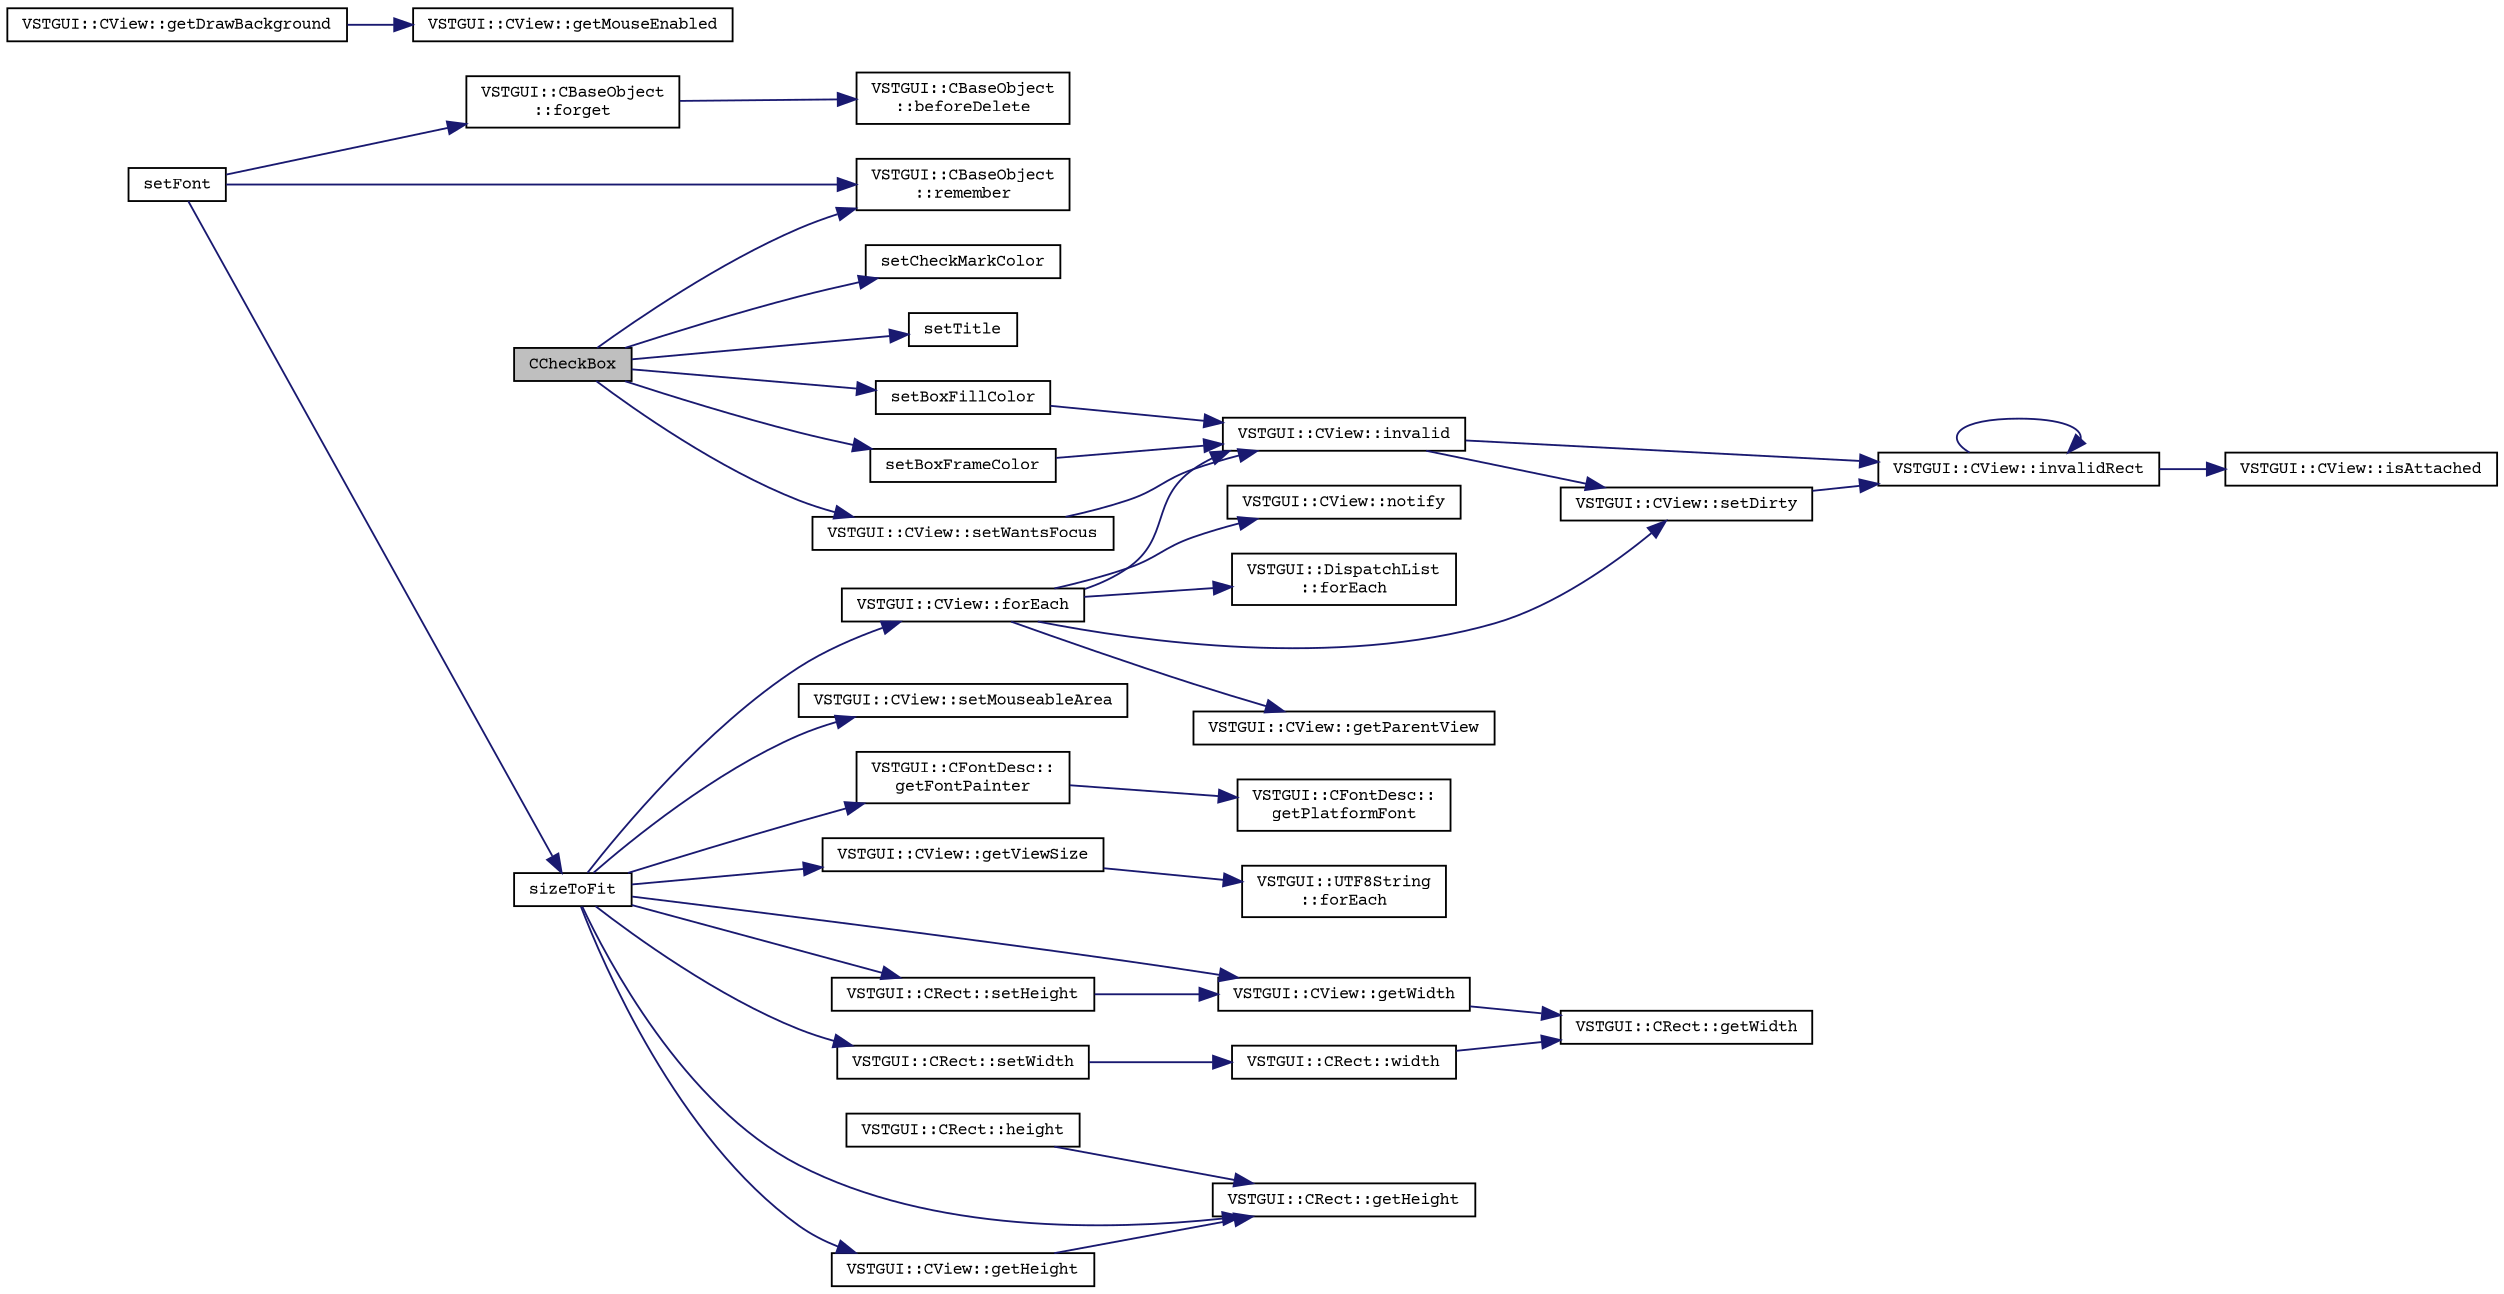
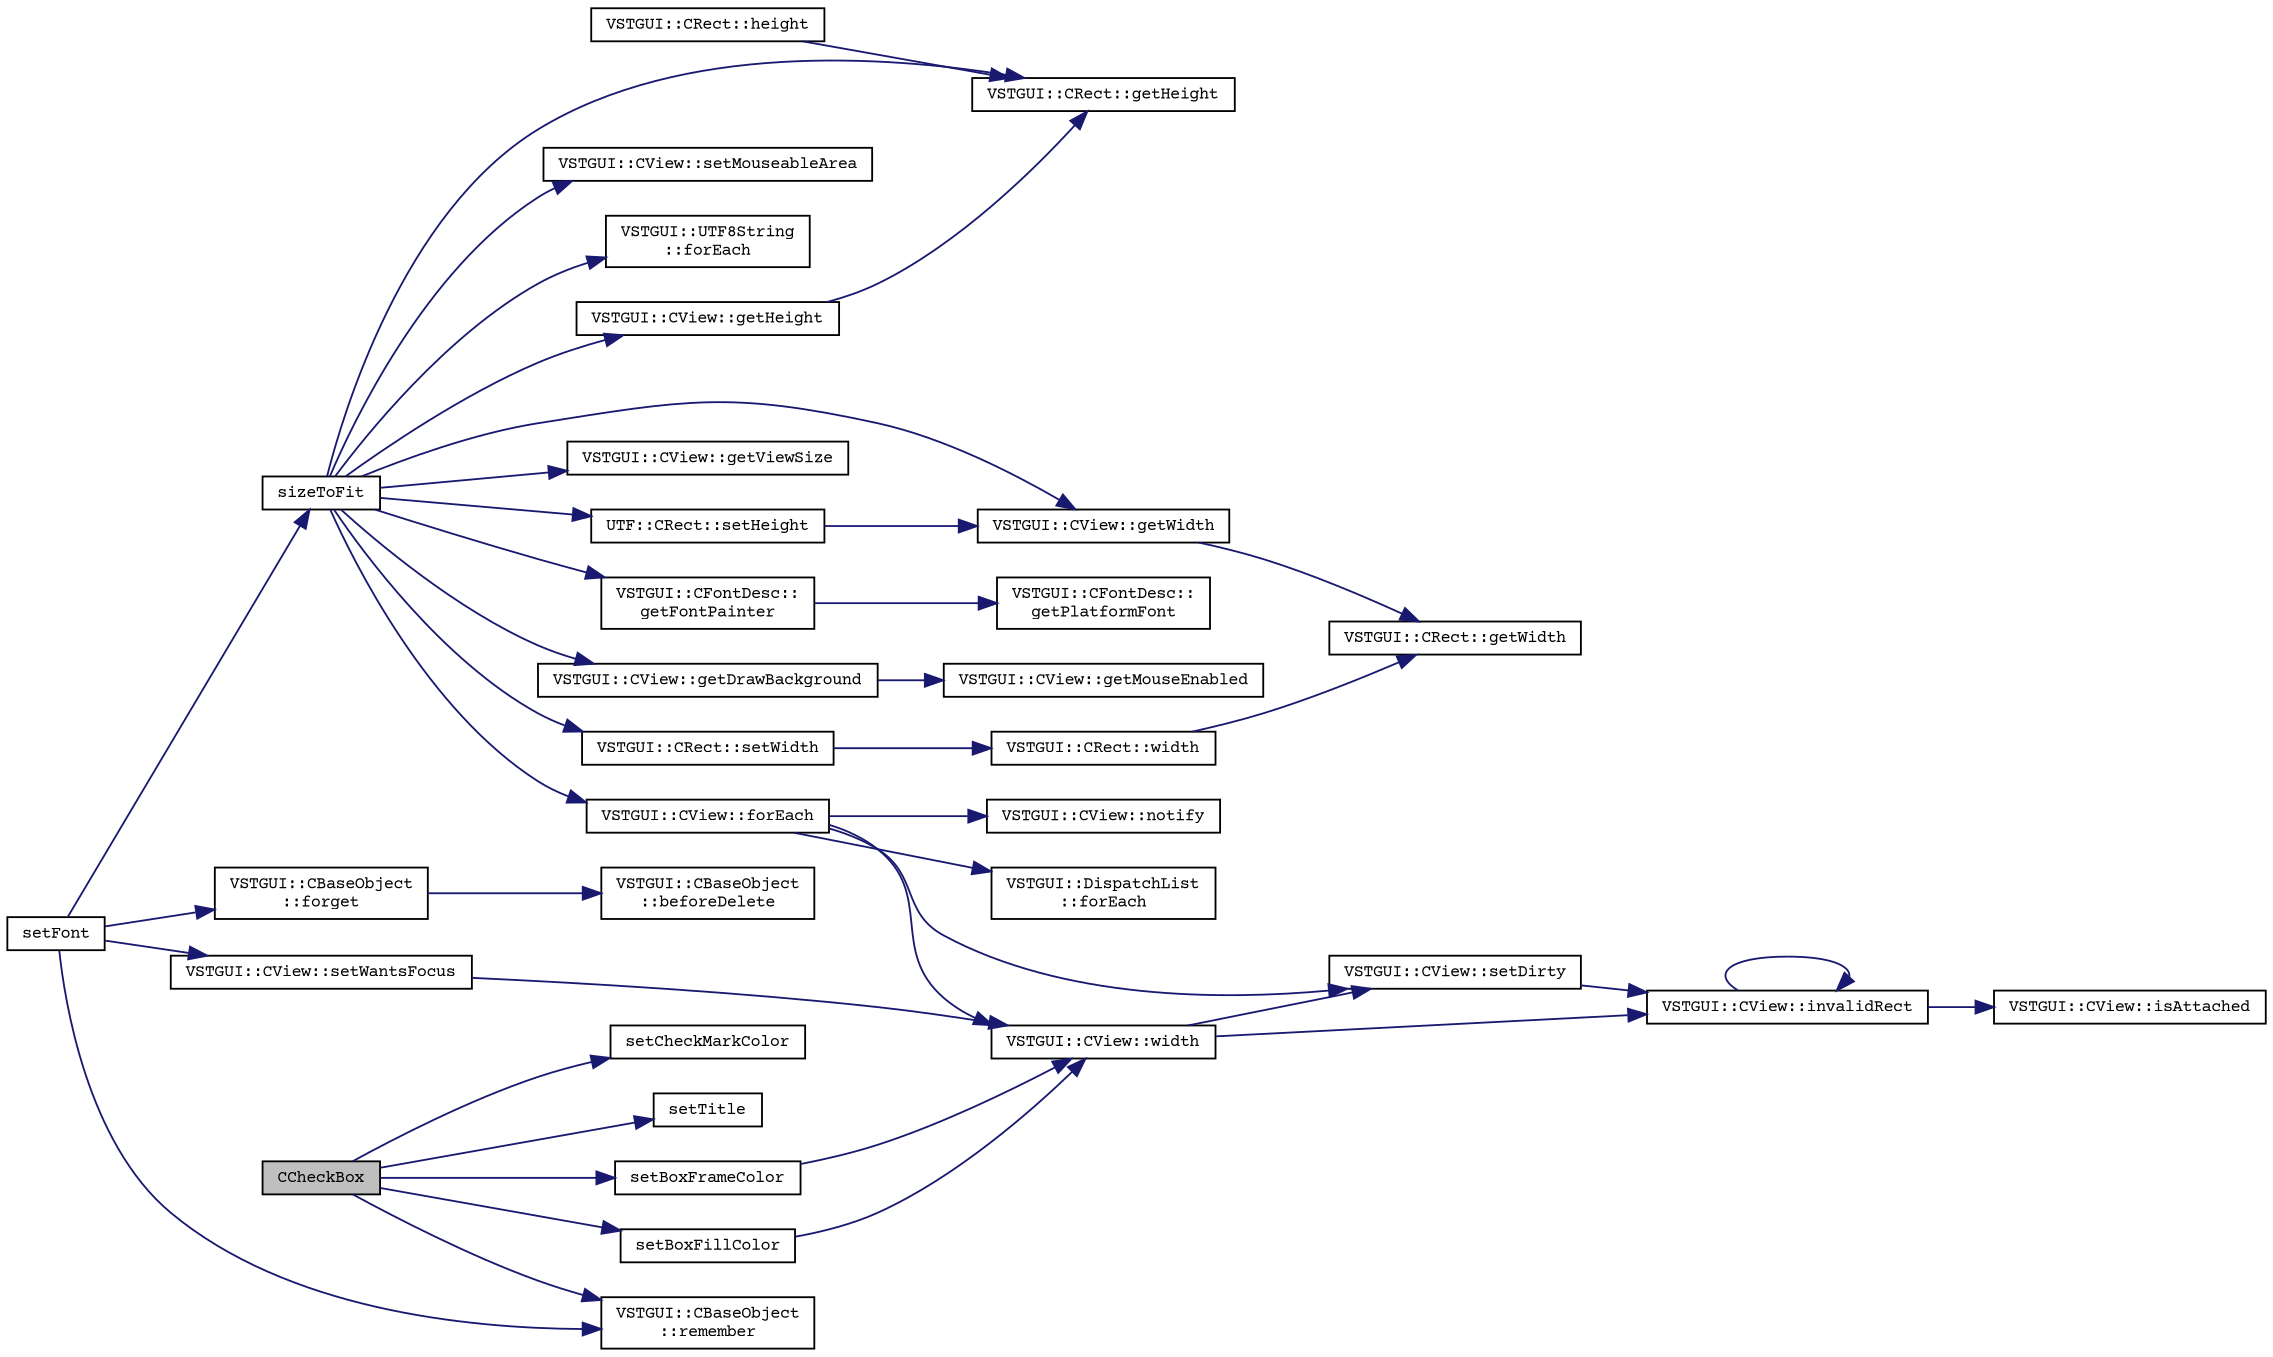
(1344, 434) -> (1104, 1042)
(710, 457) -> (147, 947)
none -> (451, 596)
(1344, 728) -> none
(1164, 874) -> (447, 352)
(963, 994) -> (708, 526)
